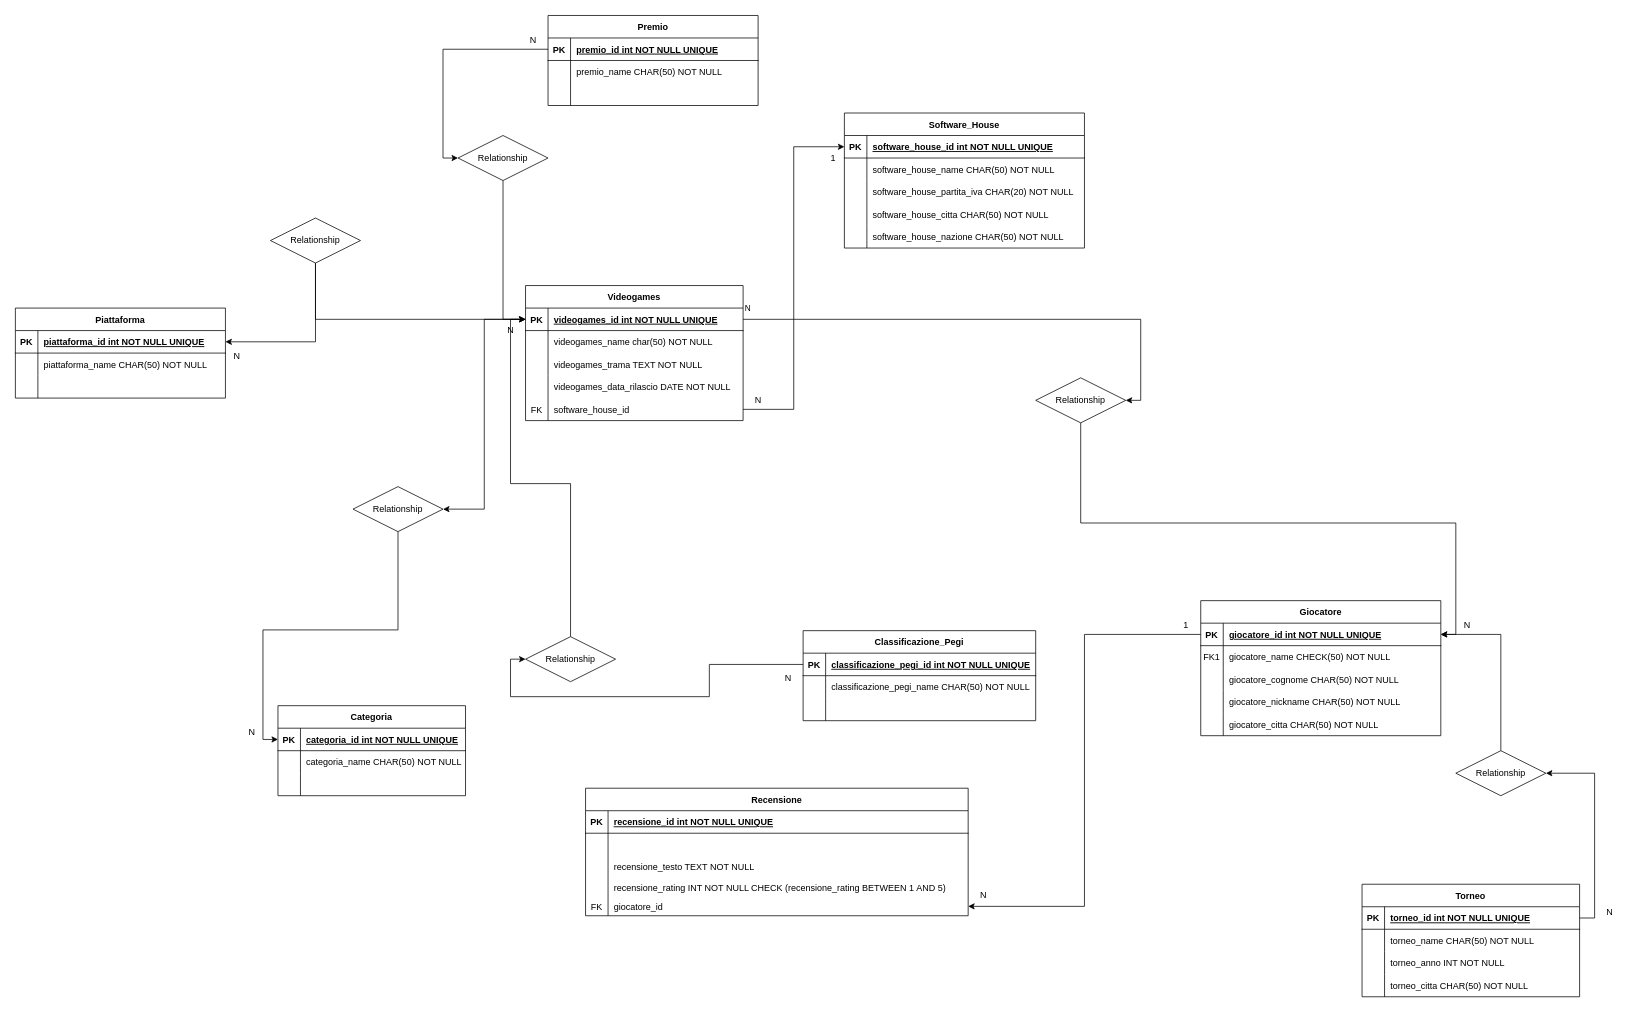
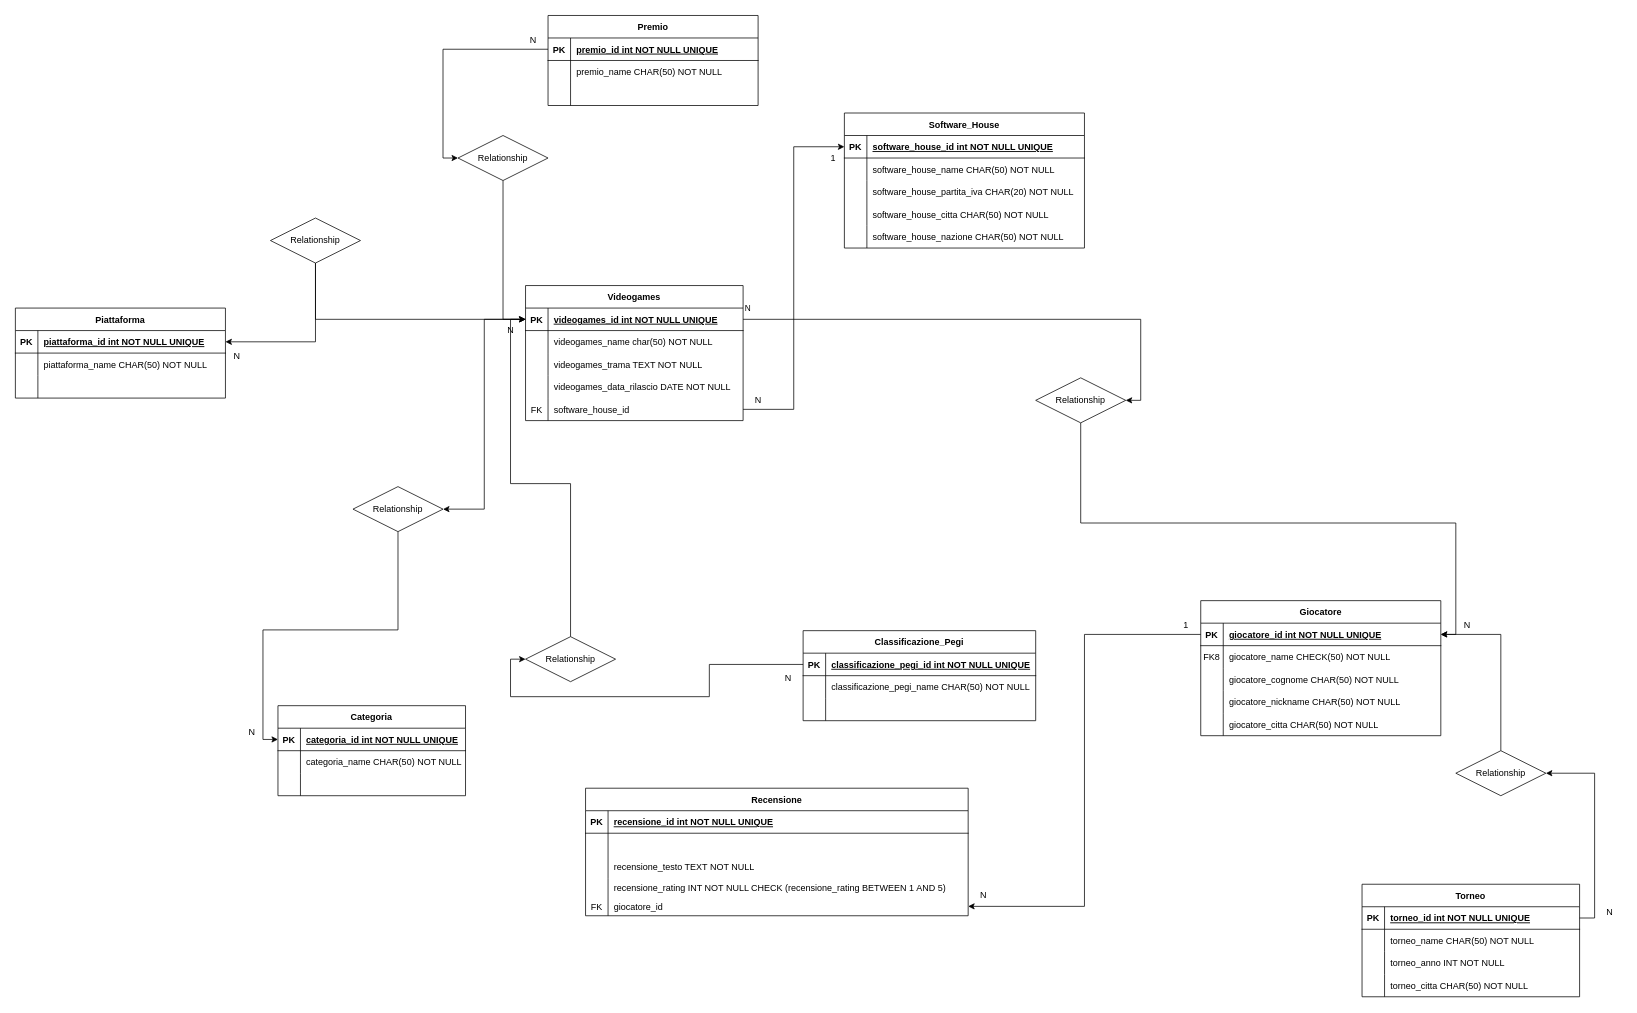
(1211, 657) -> (1211, 657)
